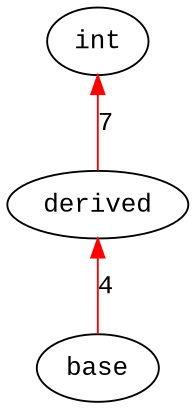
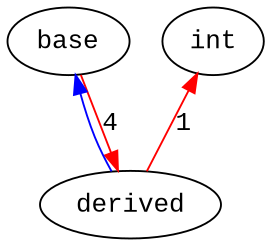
(106, 123) -> (184, 123)
none -> (93, 134)
